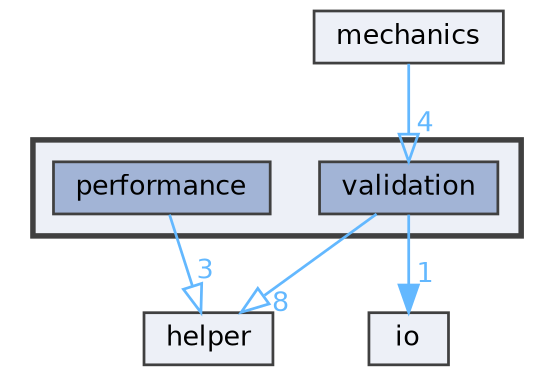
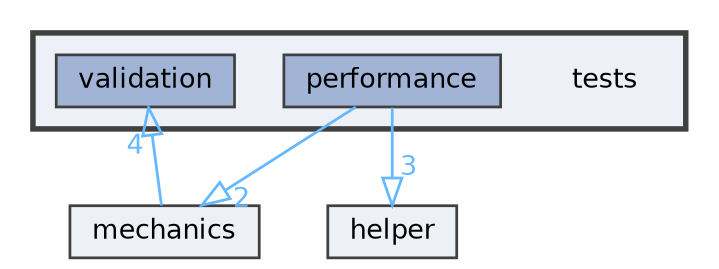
none -> (606, 81)
none -> (291, 148)
(320, 255) -> none
(409, 339) -> none
